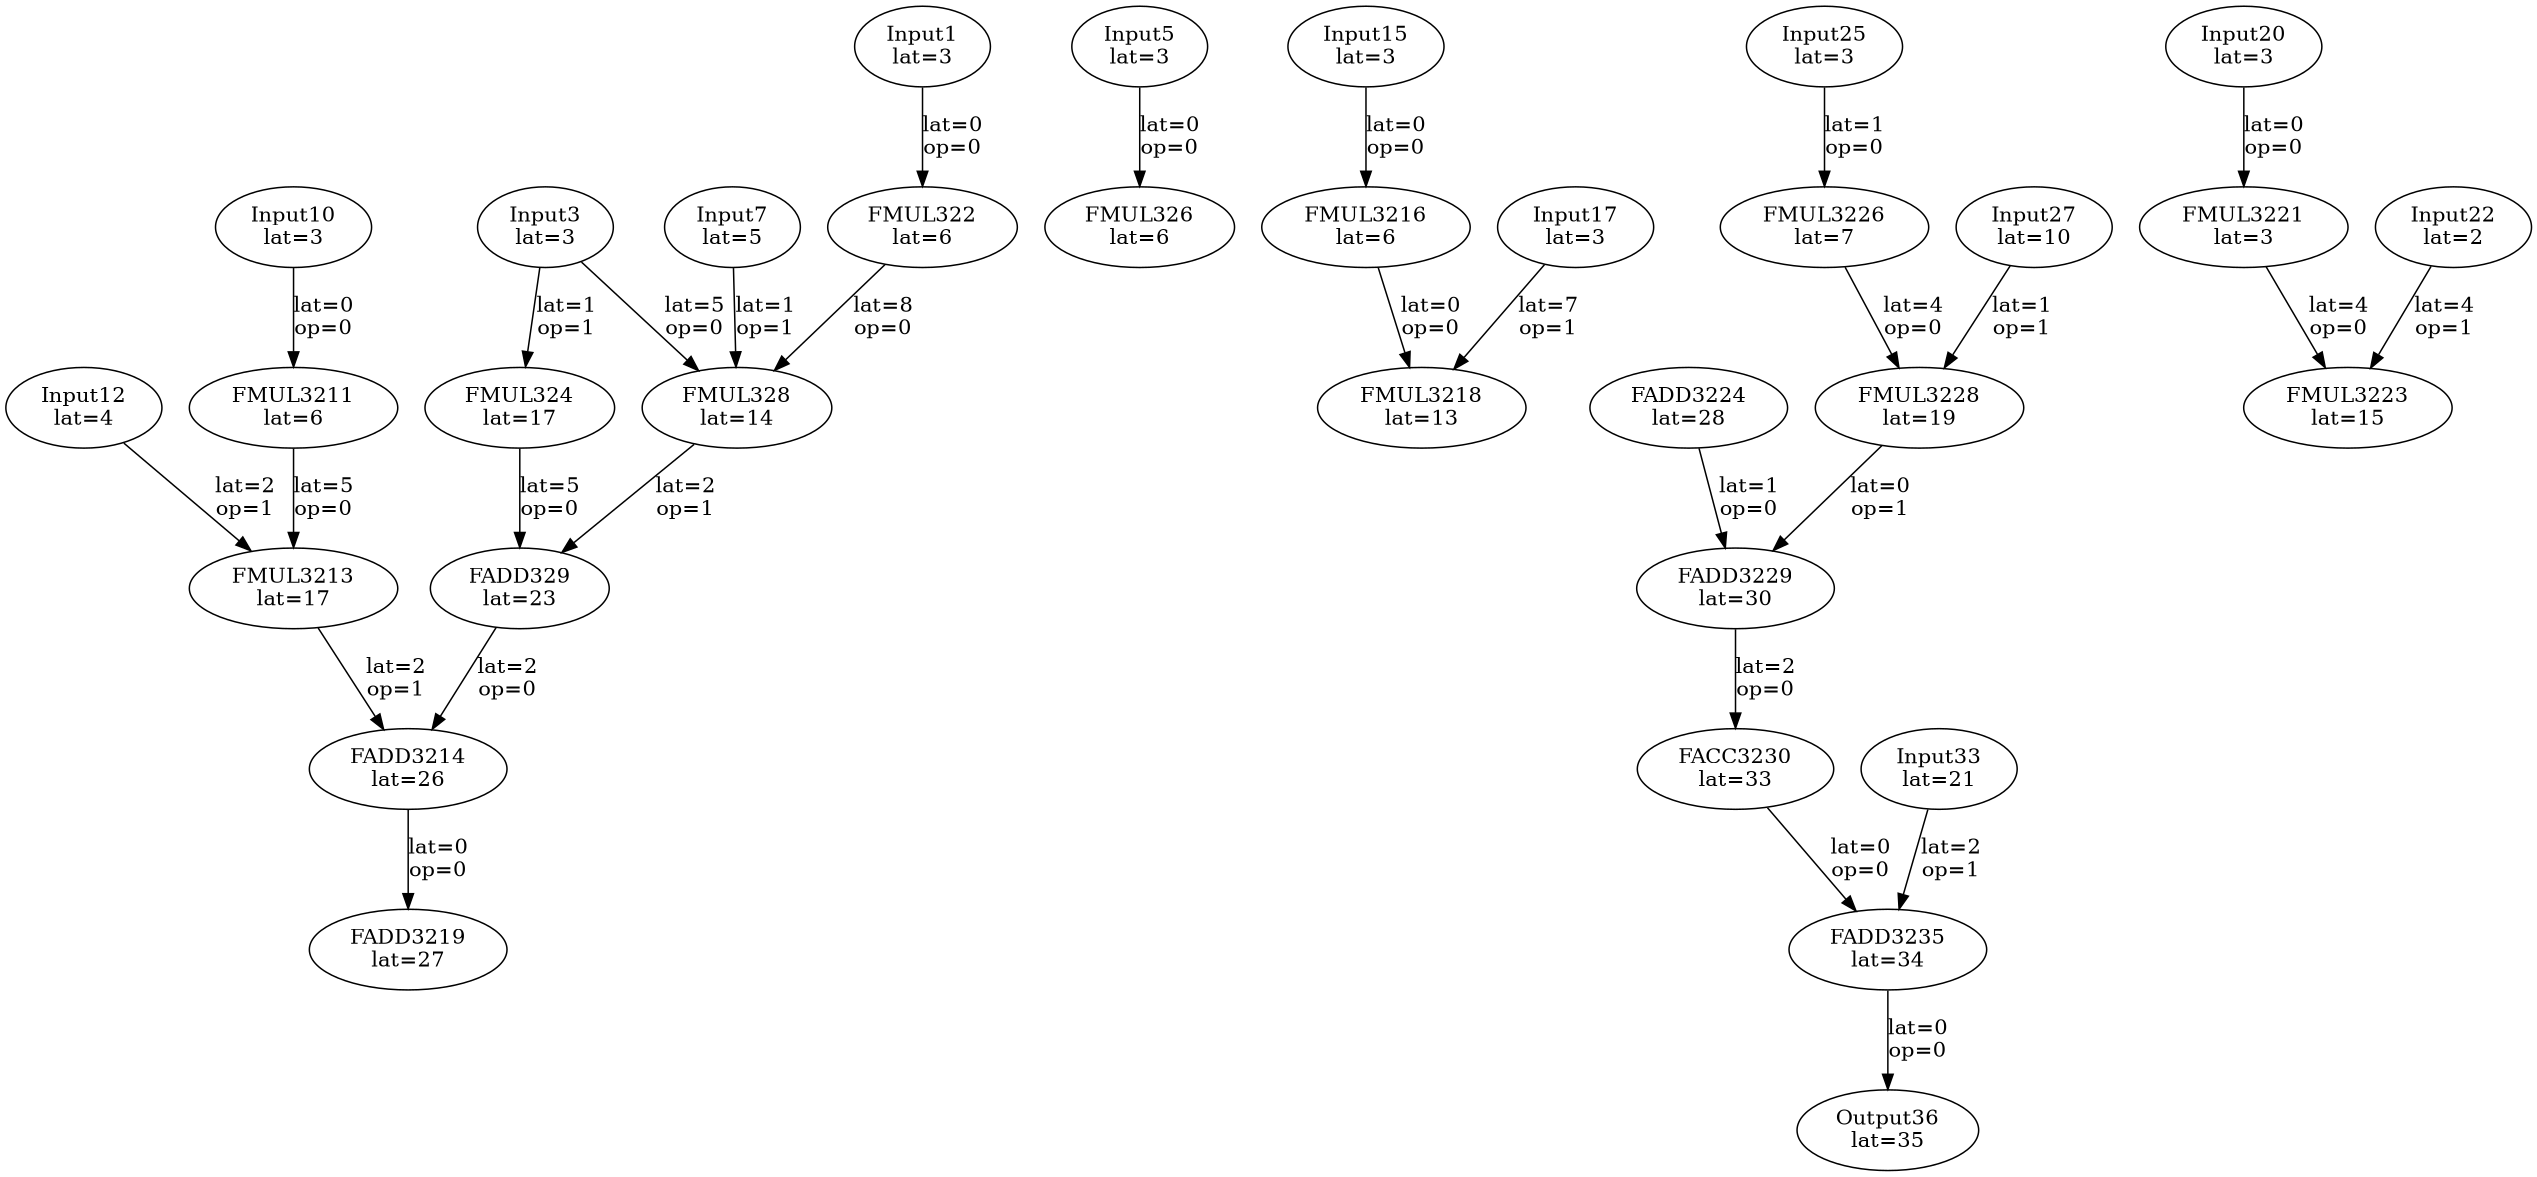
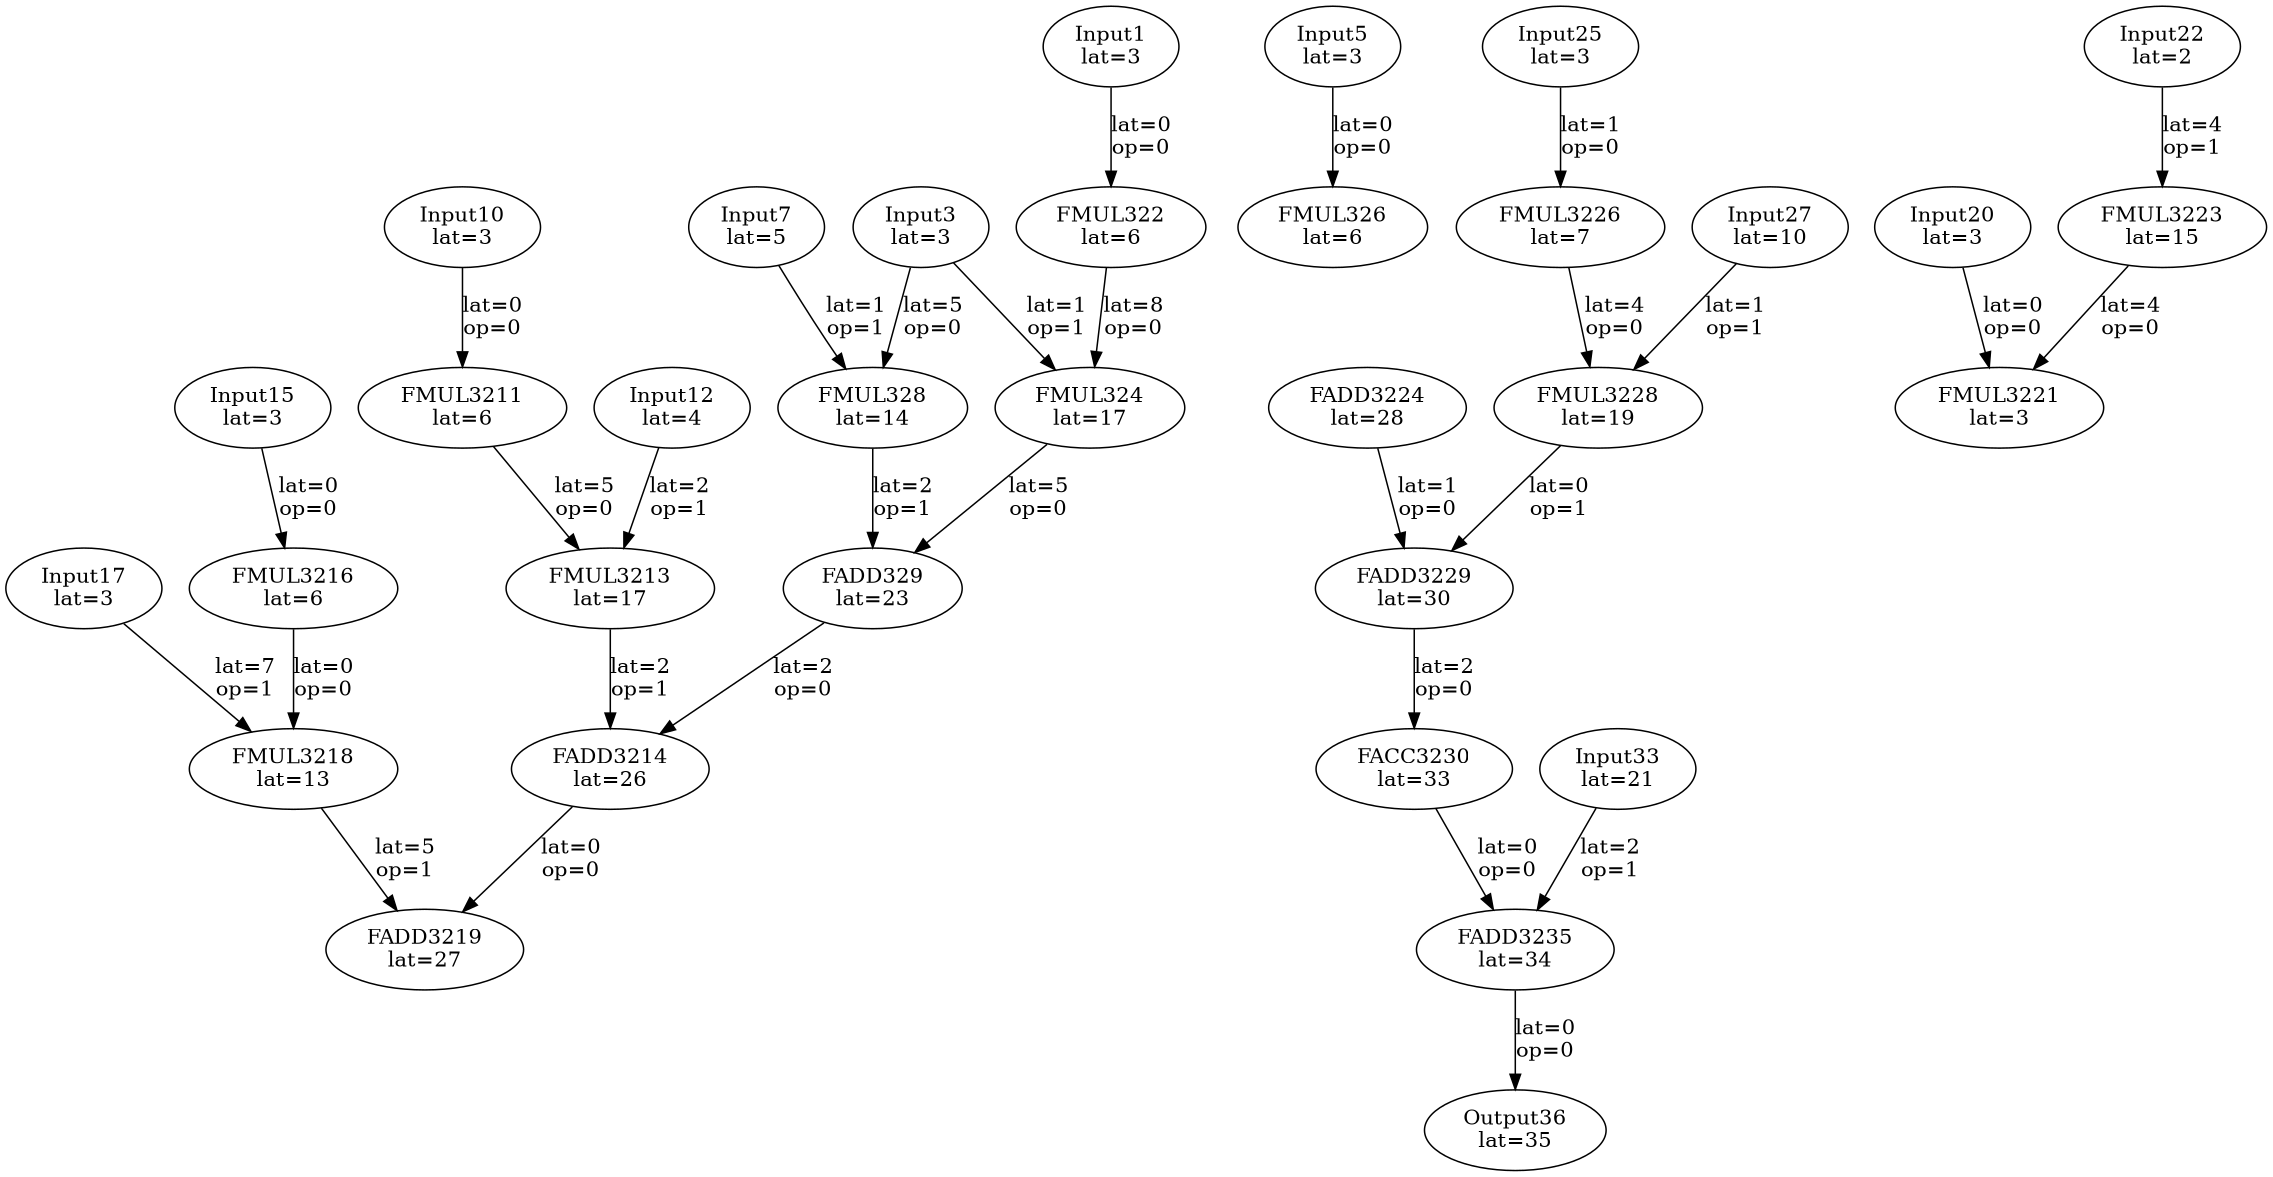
(2292, 311) -> (2086, 312)
(835, 312) -> (1101, 310)
none -> (355, 853)
